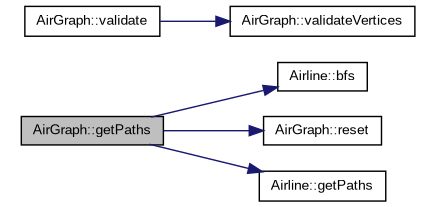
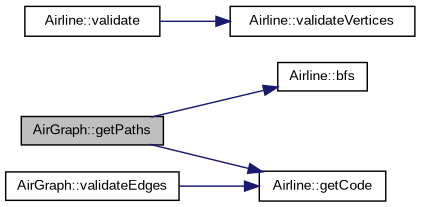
(92, 21) -> (92, 21)
(323, 21) -> (323, 21)
(323, 131) -> none
none -> (92, 186)
(323, 186) -> (323, 186)
